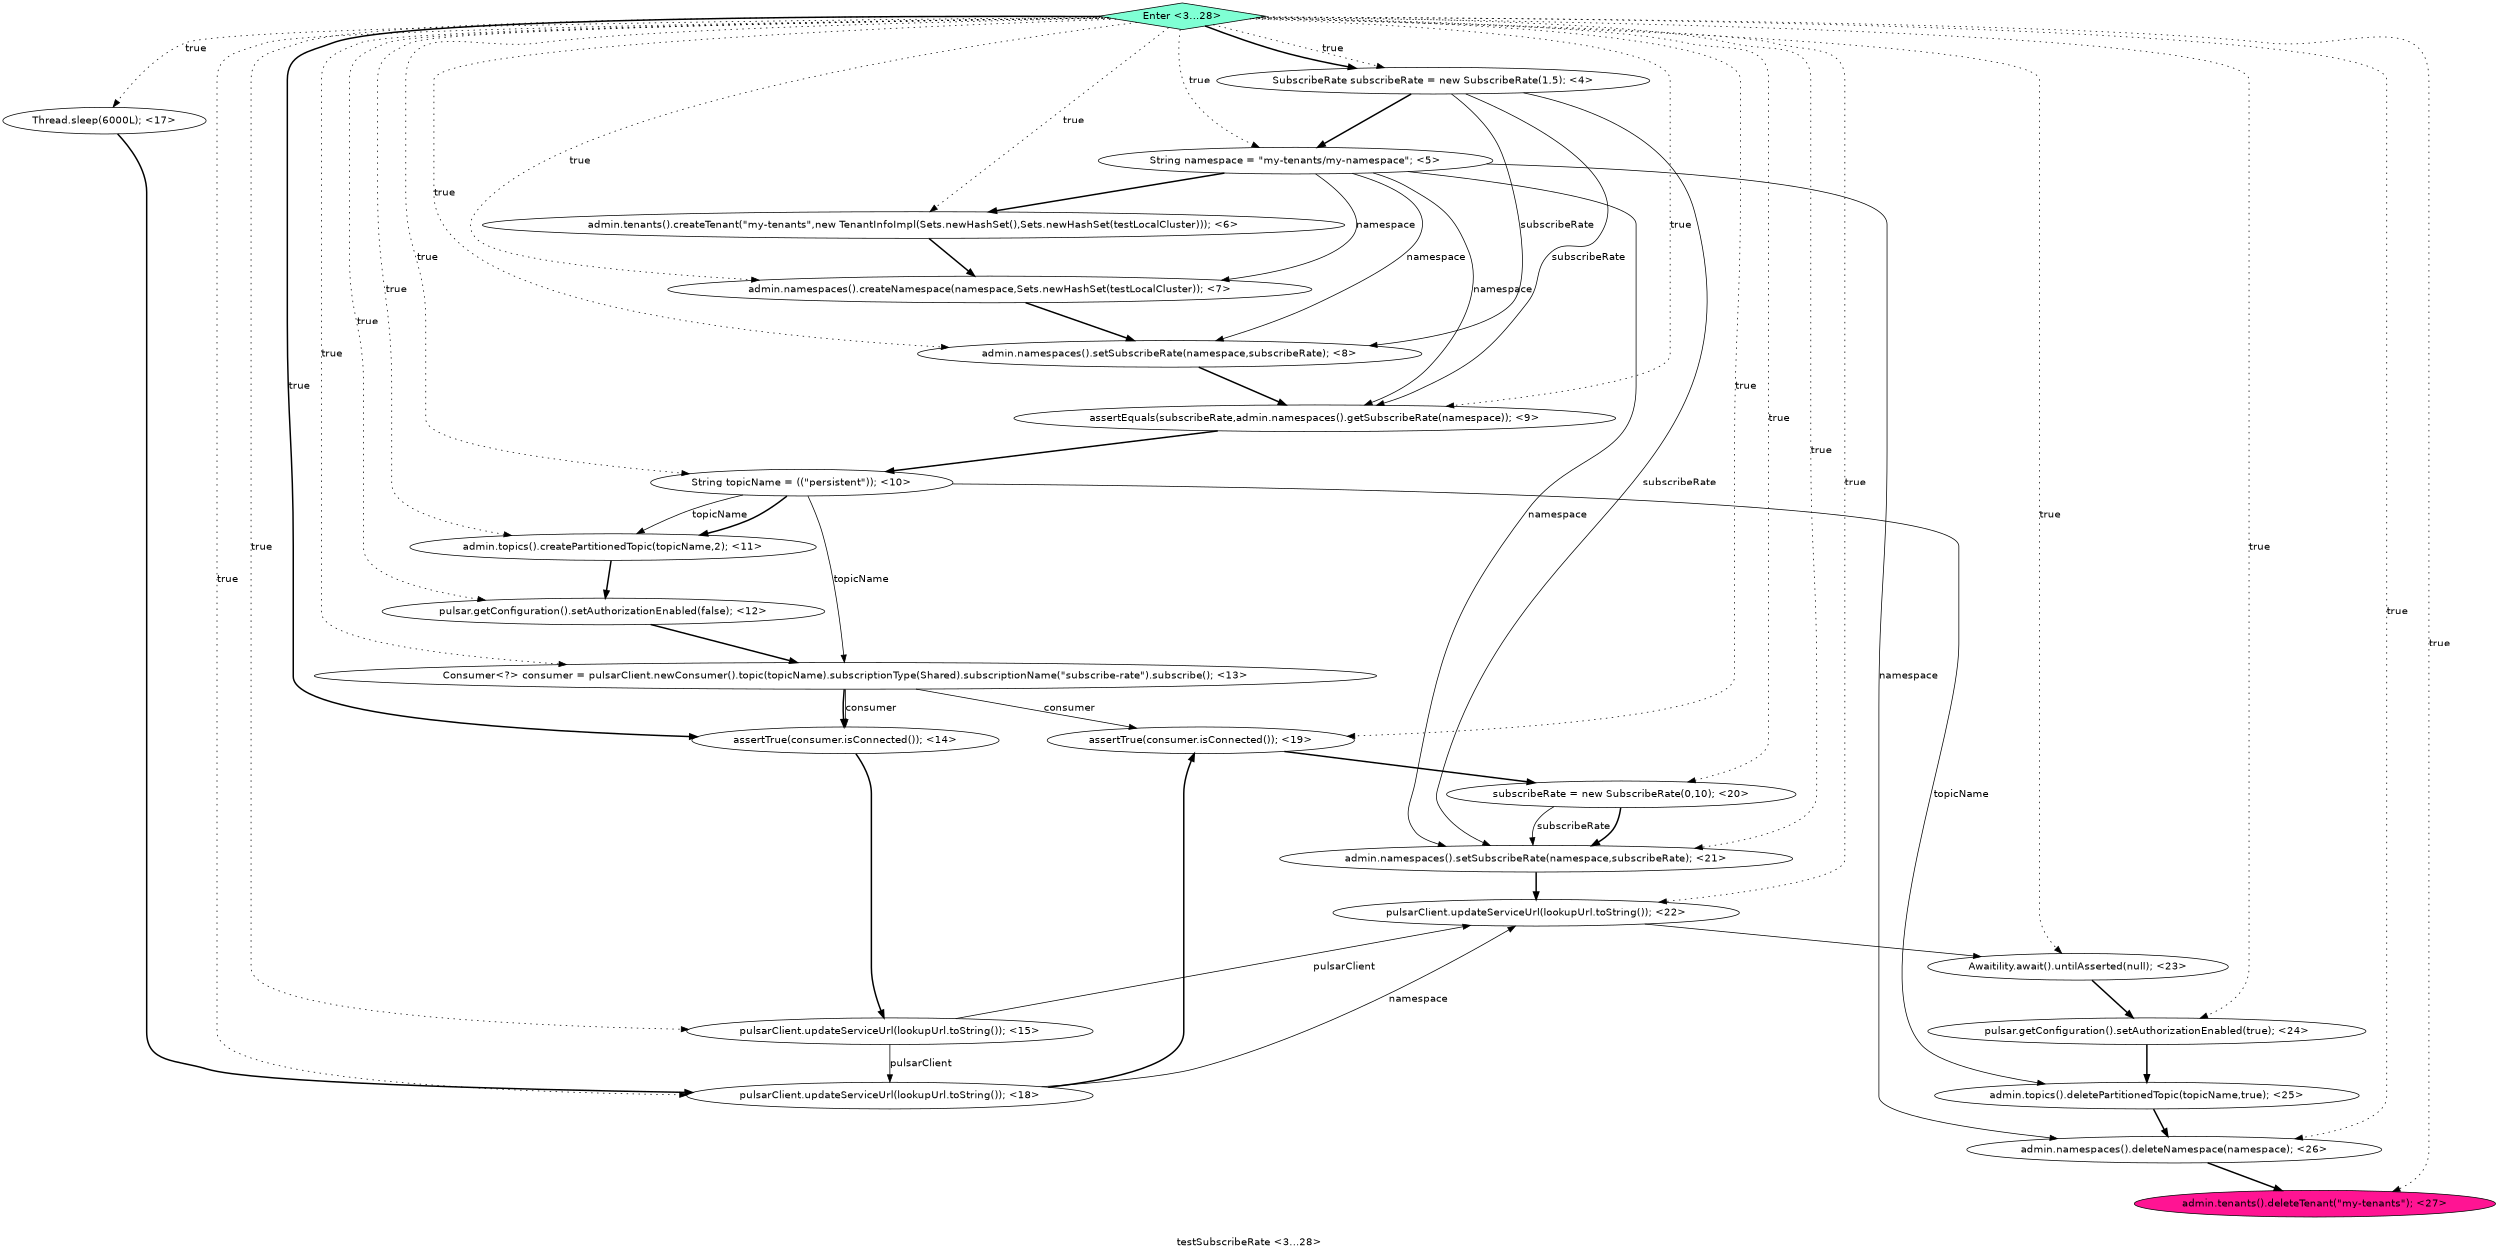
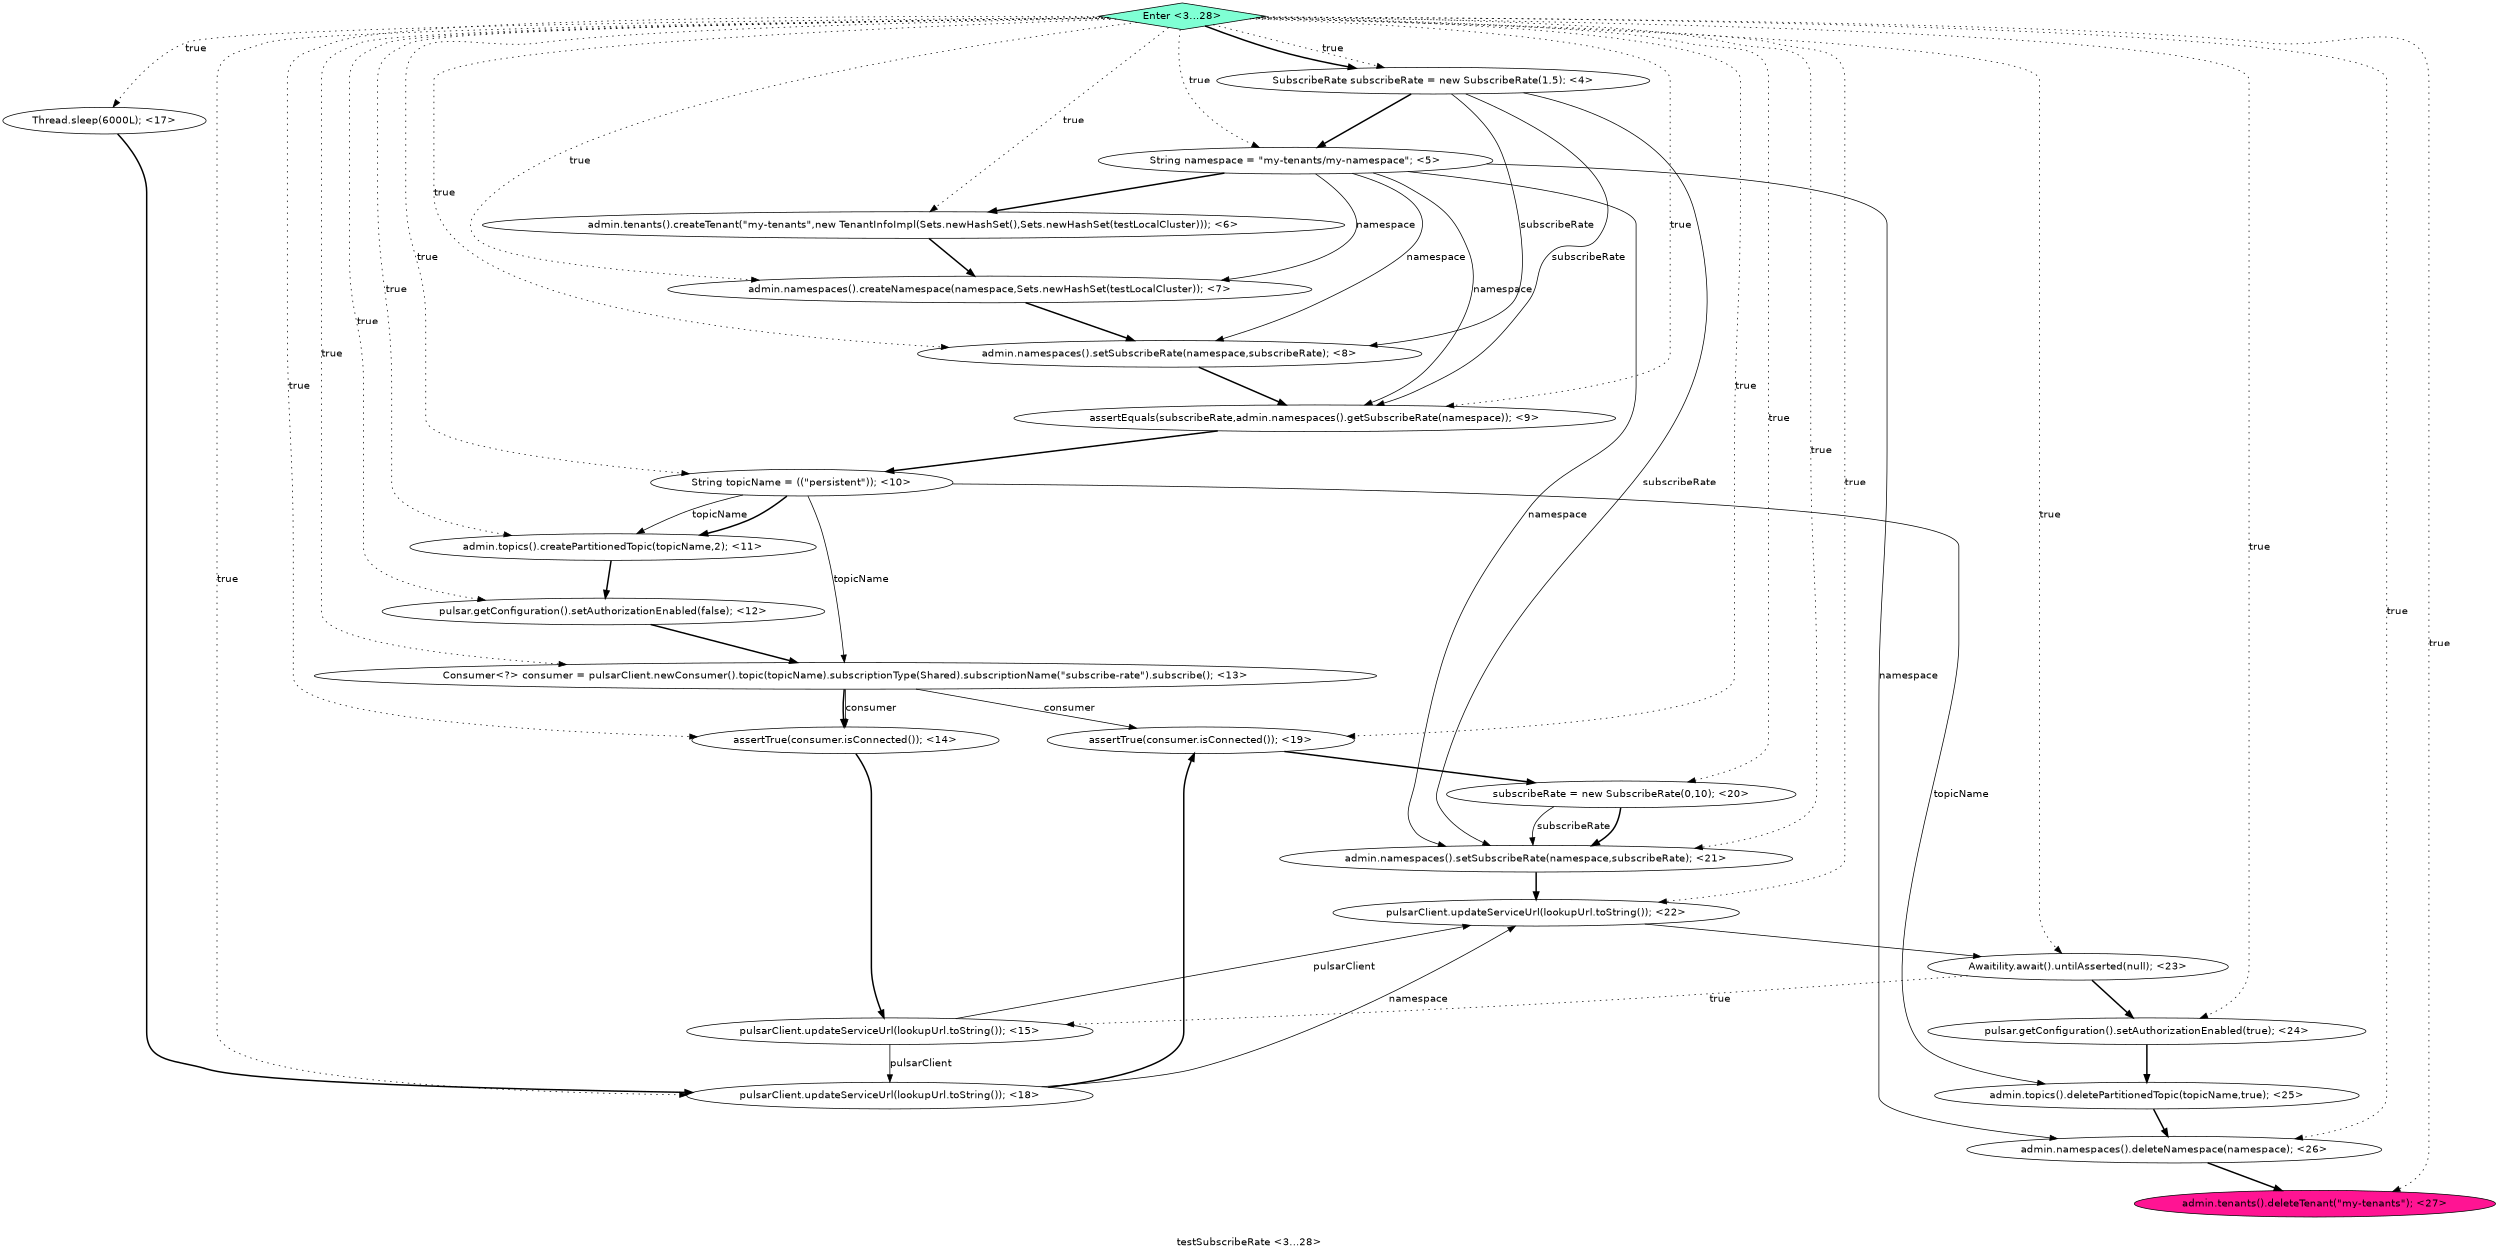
(287, 166) -> (287, 166)
(251, 311) -> (1521, 1005)
